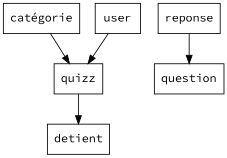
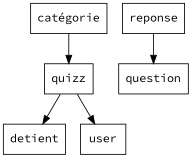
(100, 45) -> (84, 105)
